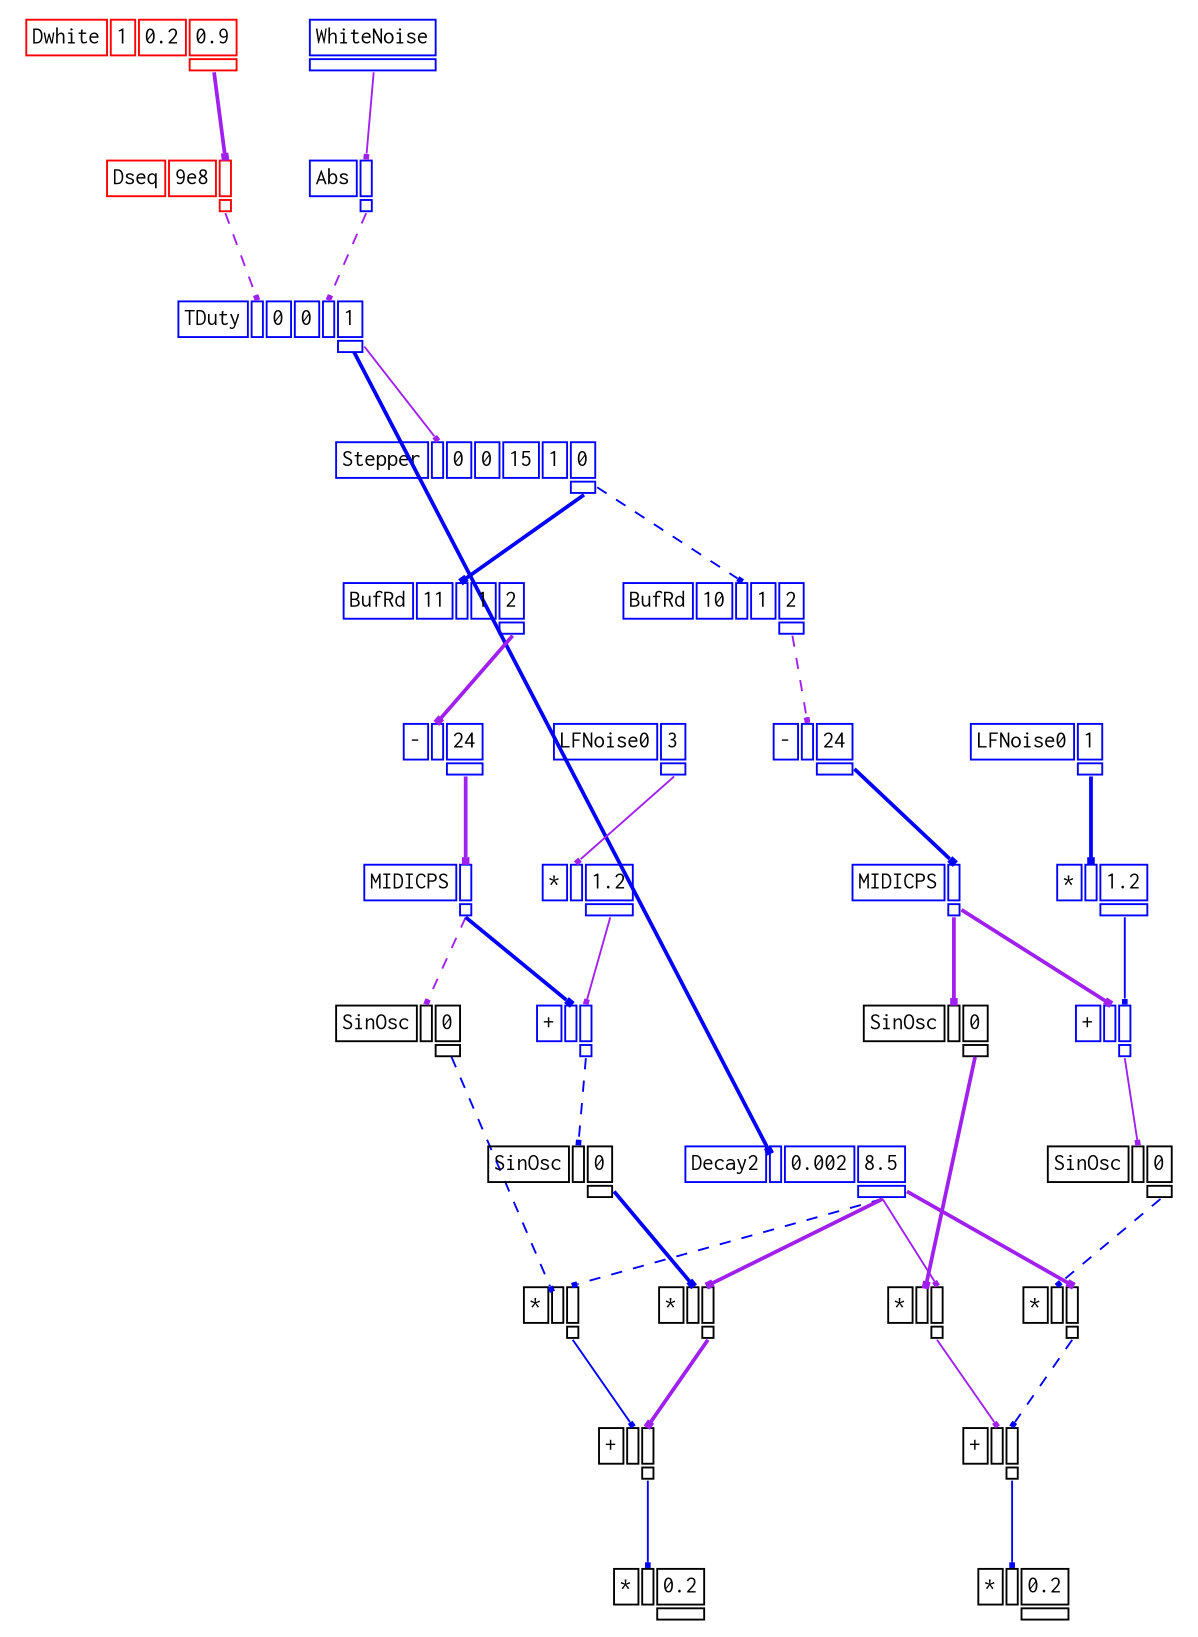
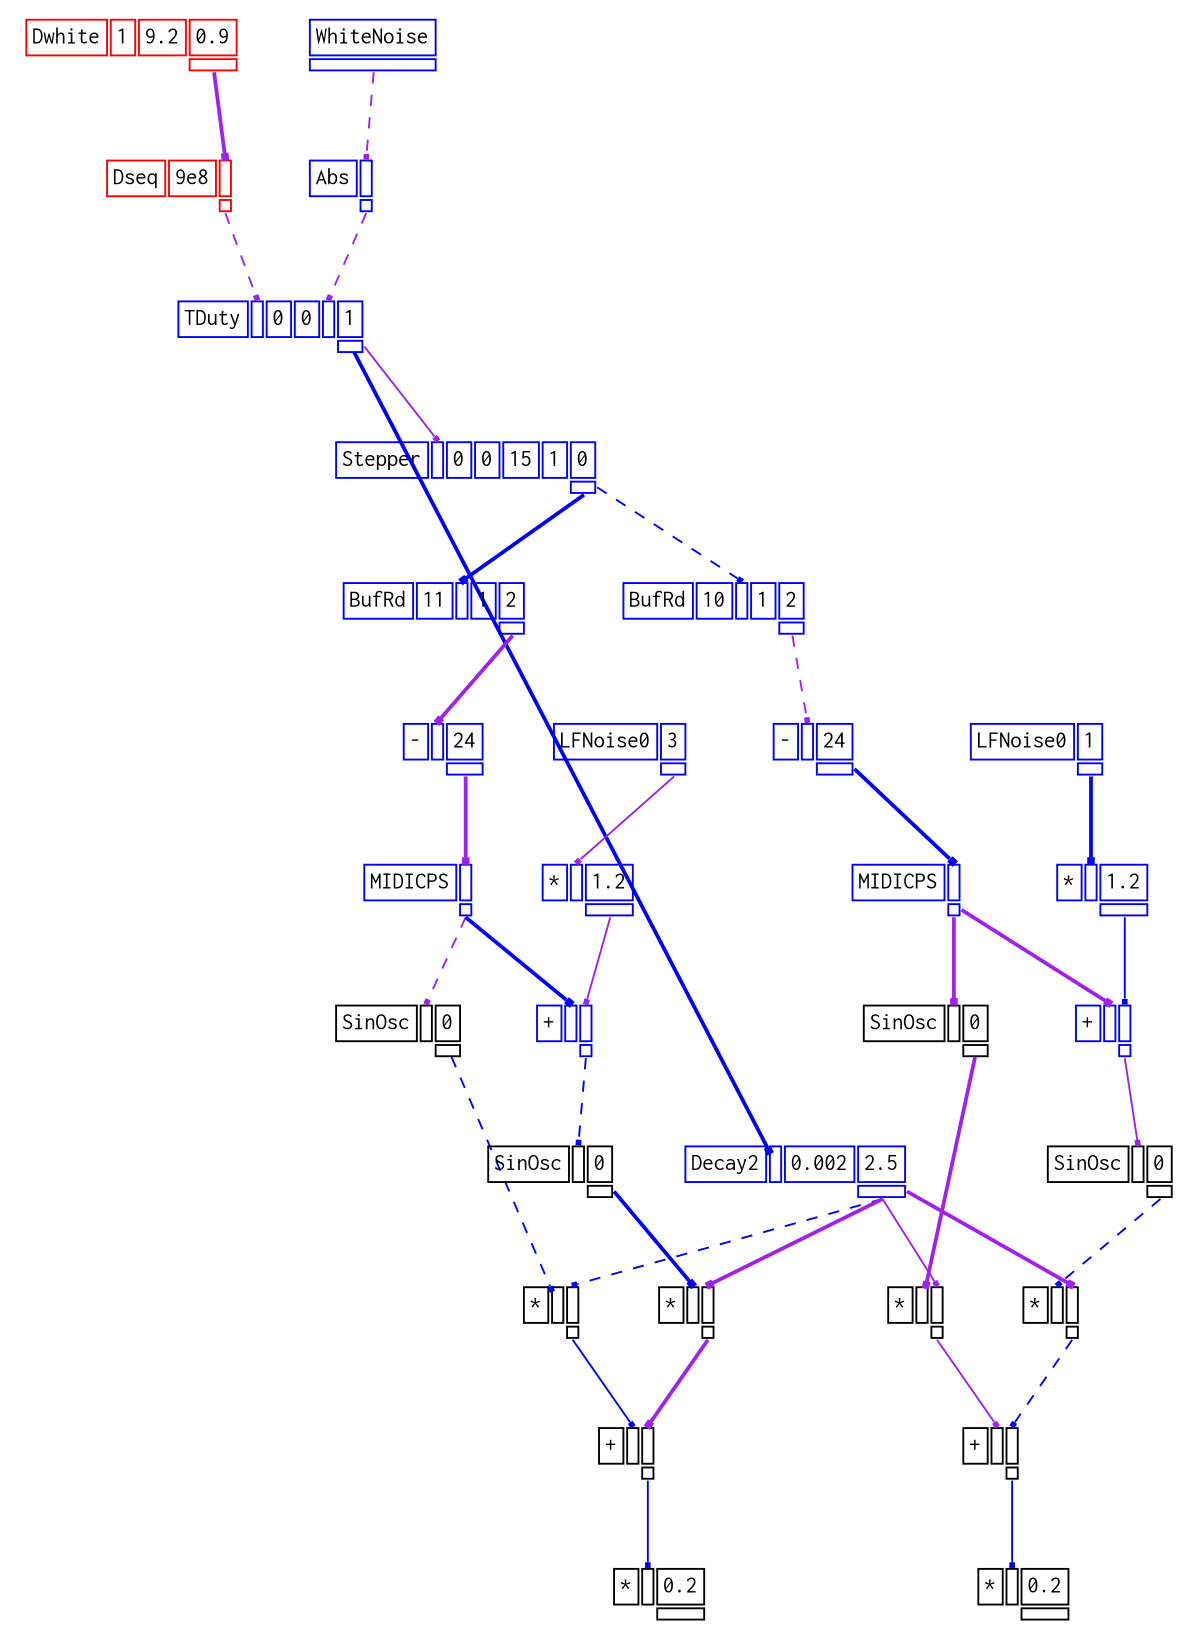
(162, 37) -> (162, 37)
(370, 113) -> (370, 113)
(882, 1163) -> (882, 1163)
